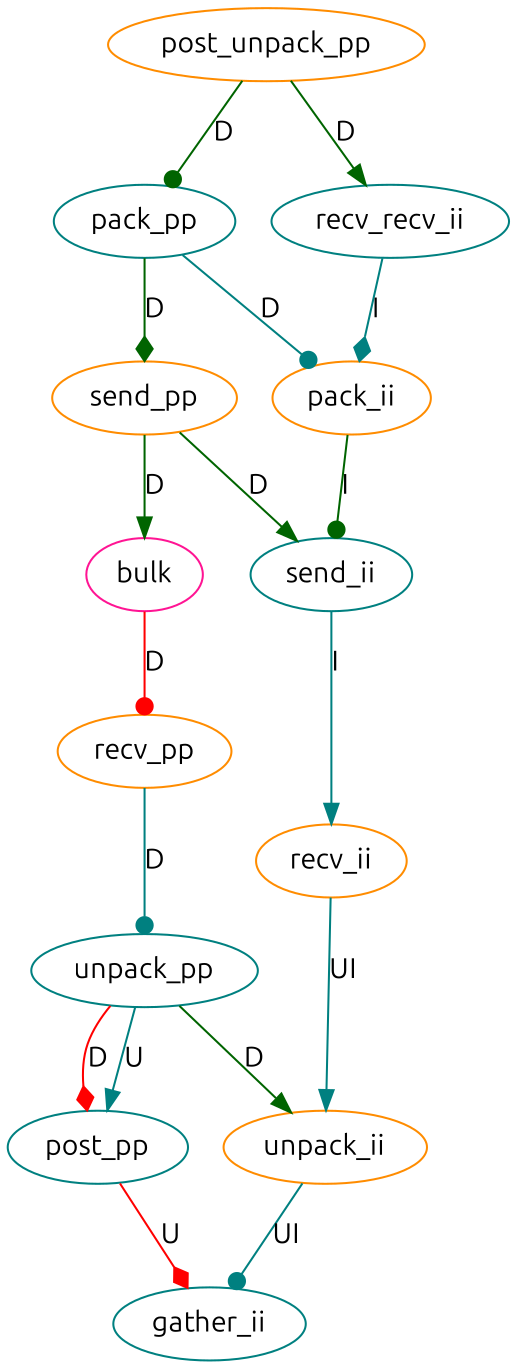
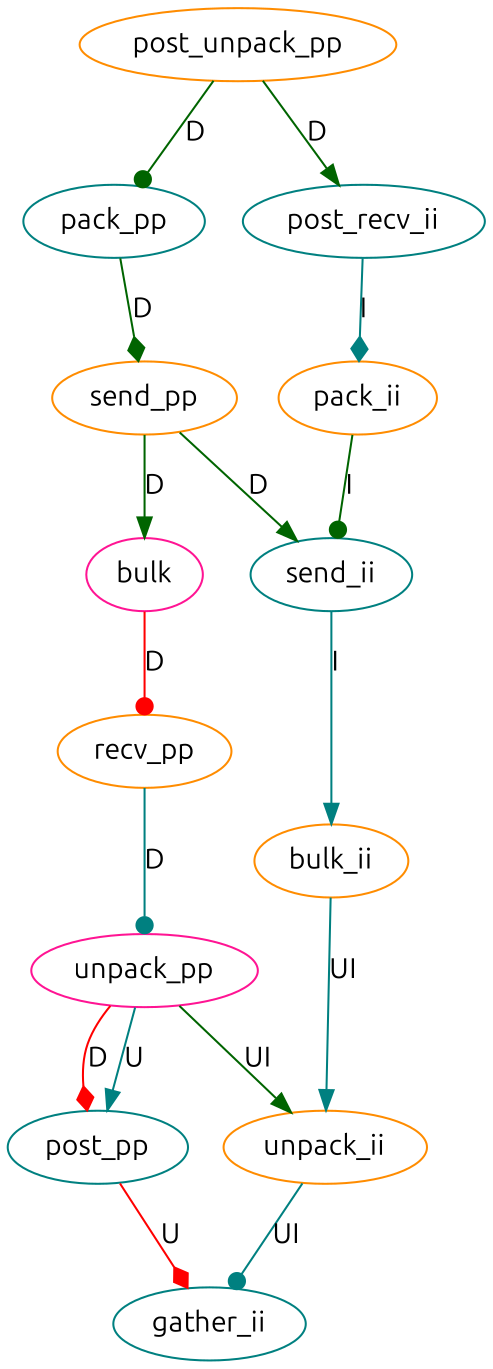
(390, 221) -> (364, 221)
(242, 305) -> none
(331, 861) -> (331, 861)
(145, 971) -> (145, 971)
(254, 1059) -> (258, 1059)
